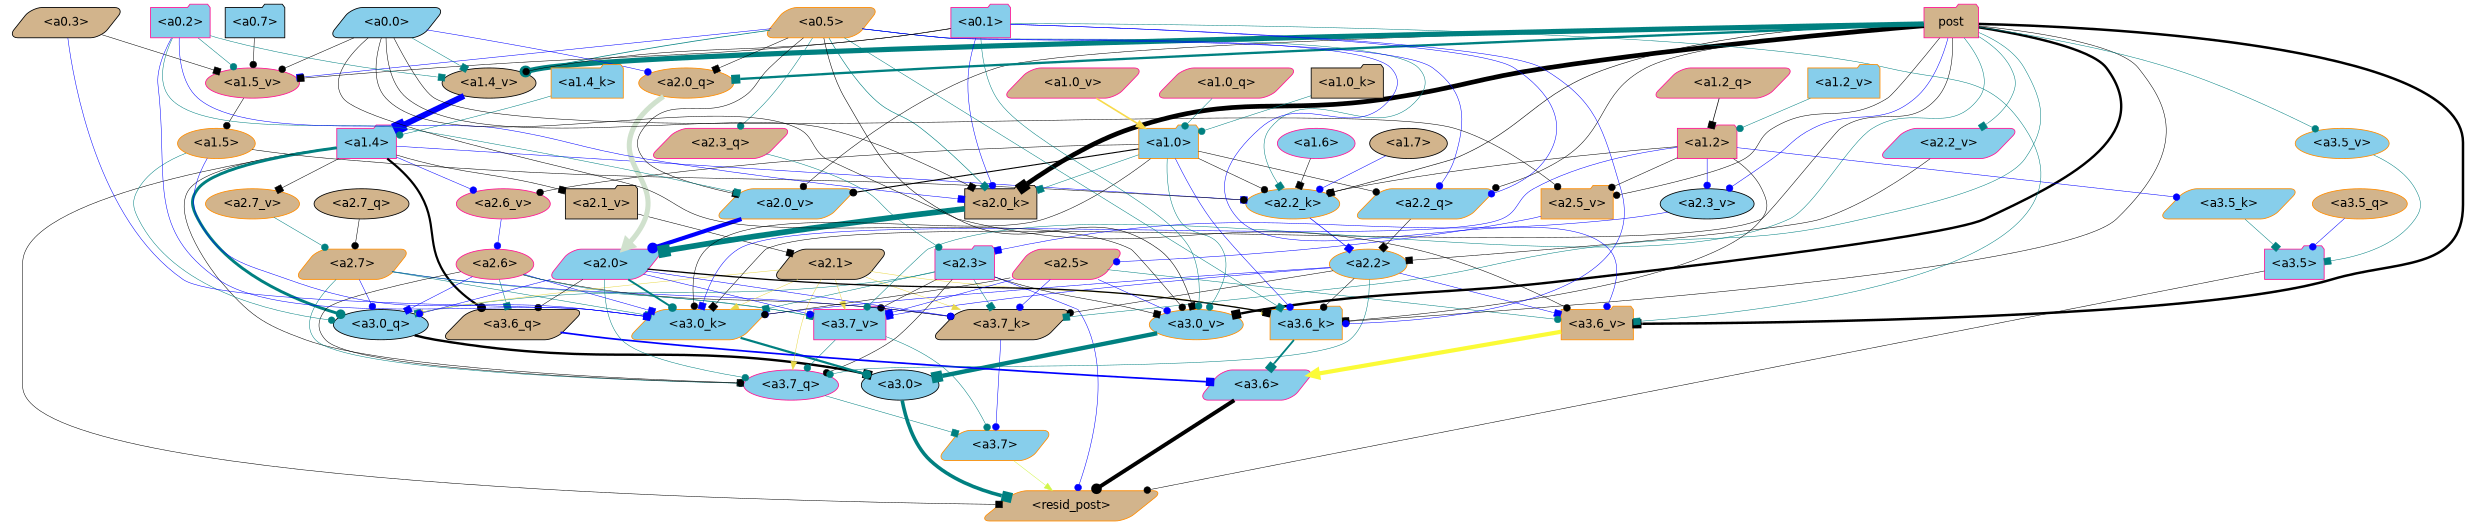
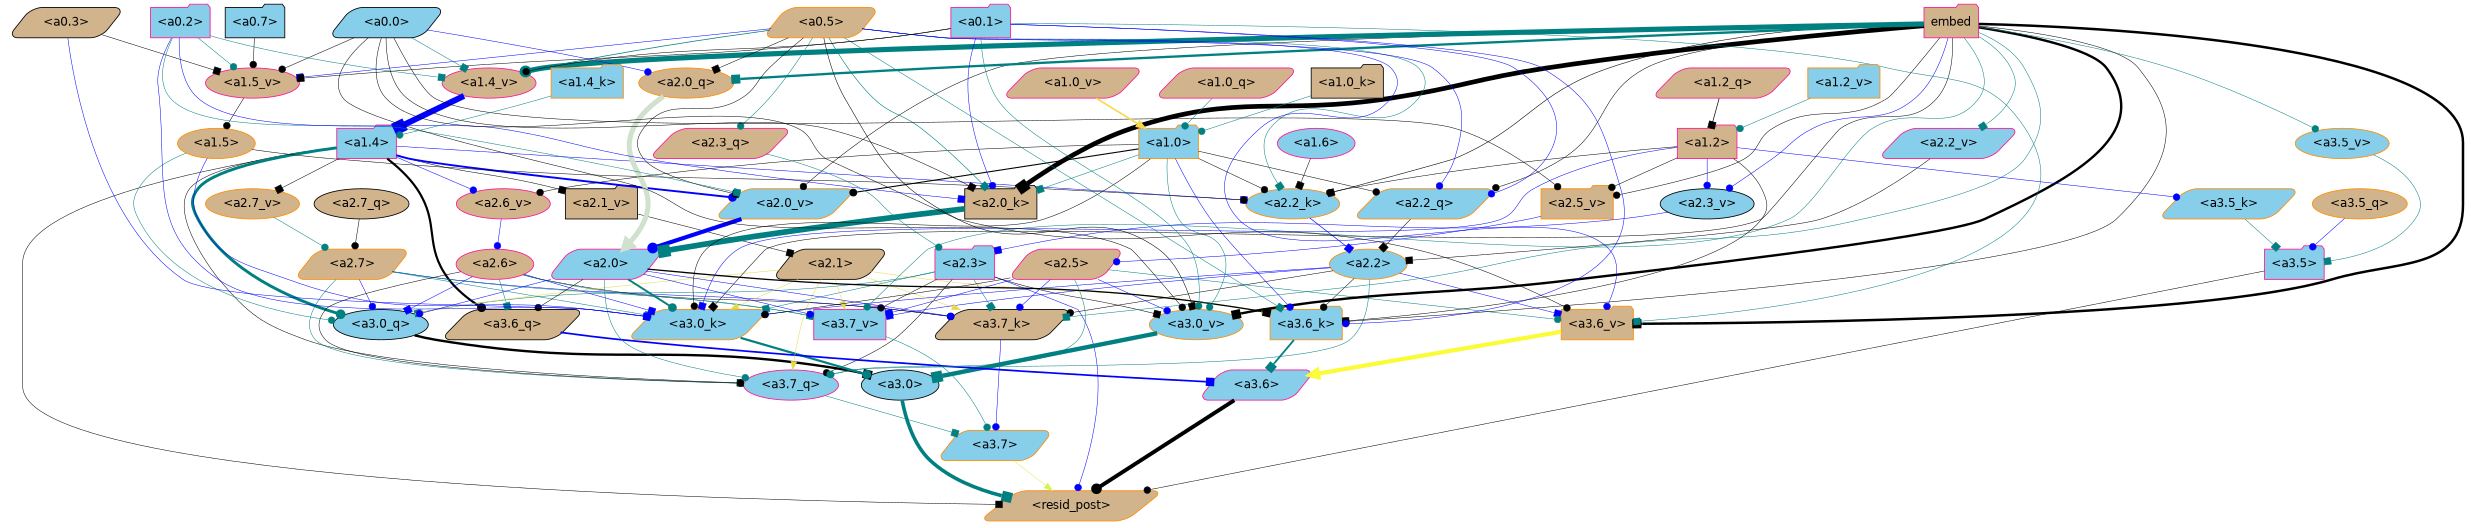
(1951, 23) -> (1951, 23)
(489, 83) -> (489, 83)
(1408, 143) -> none
none -> (571, 180)
(823, 352) -> (990, 365)
